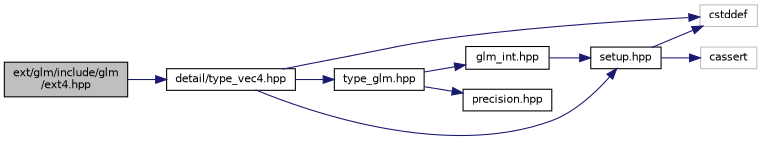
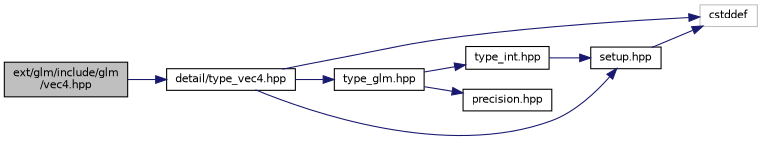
(507, 58) -> (507, 58)
(729, 58) -> none
(66, 80) -> (66, 80)
